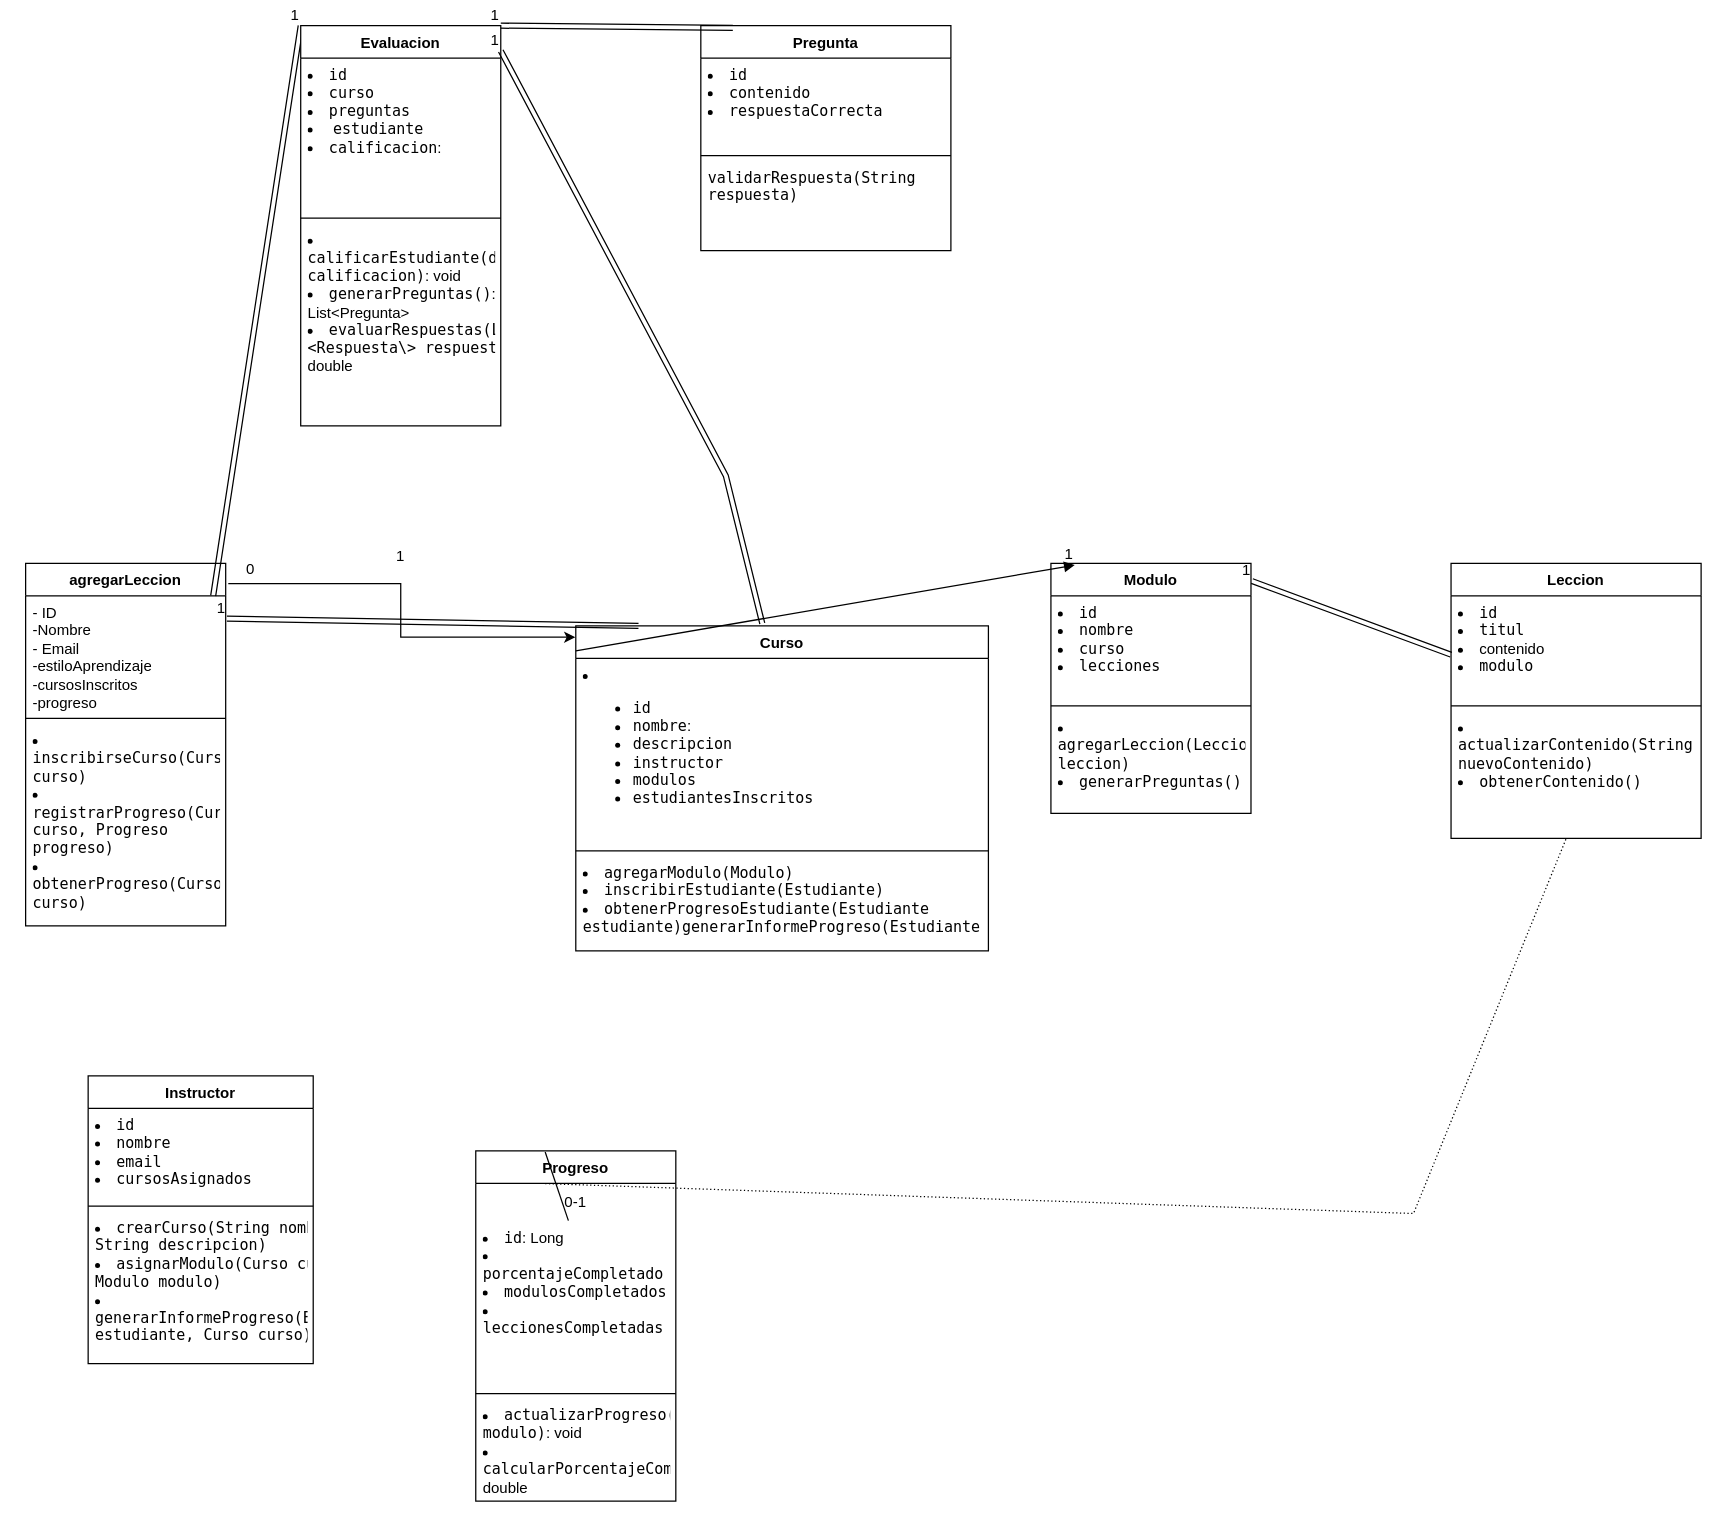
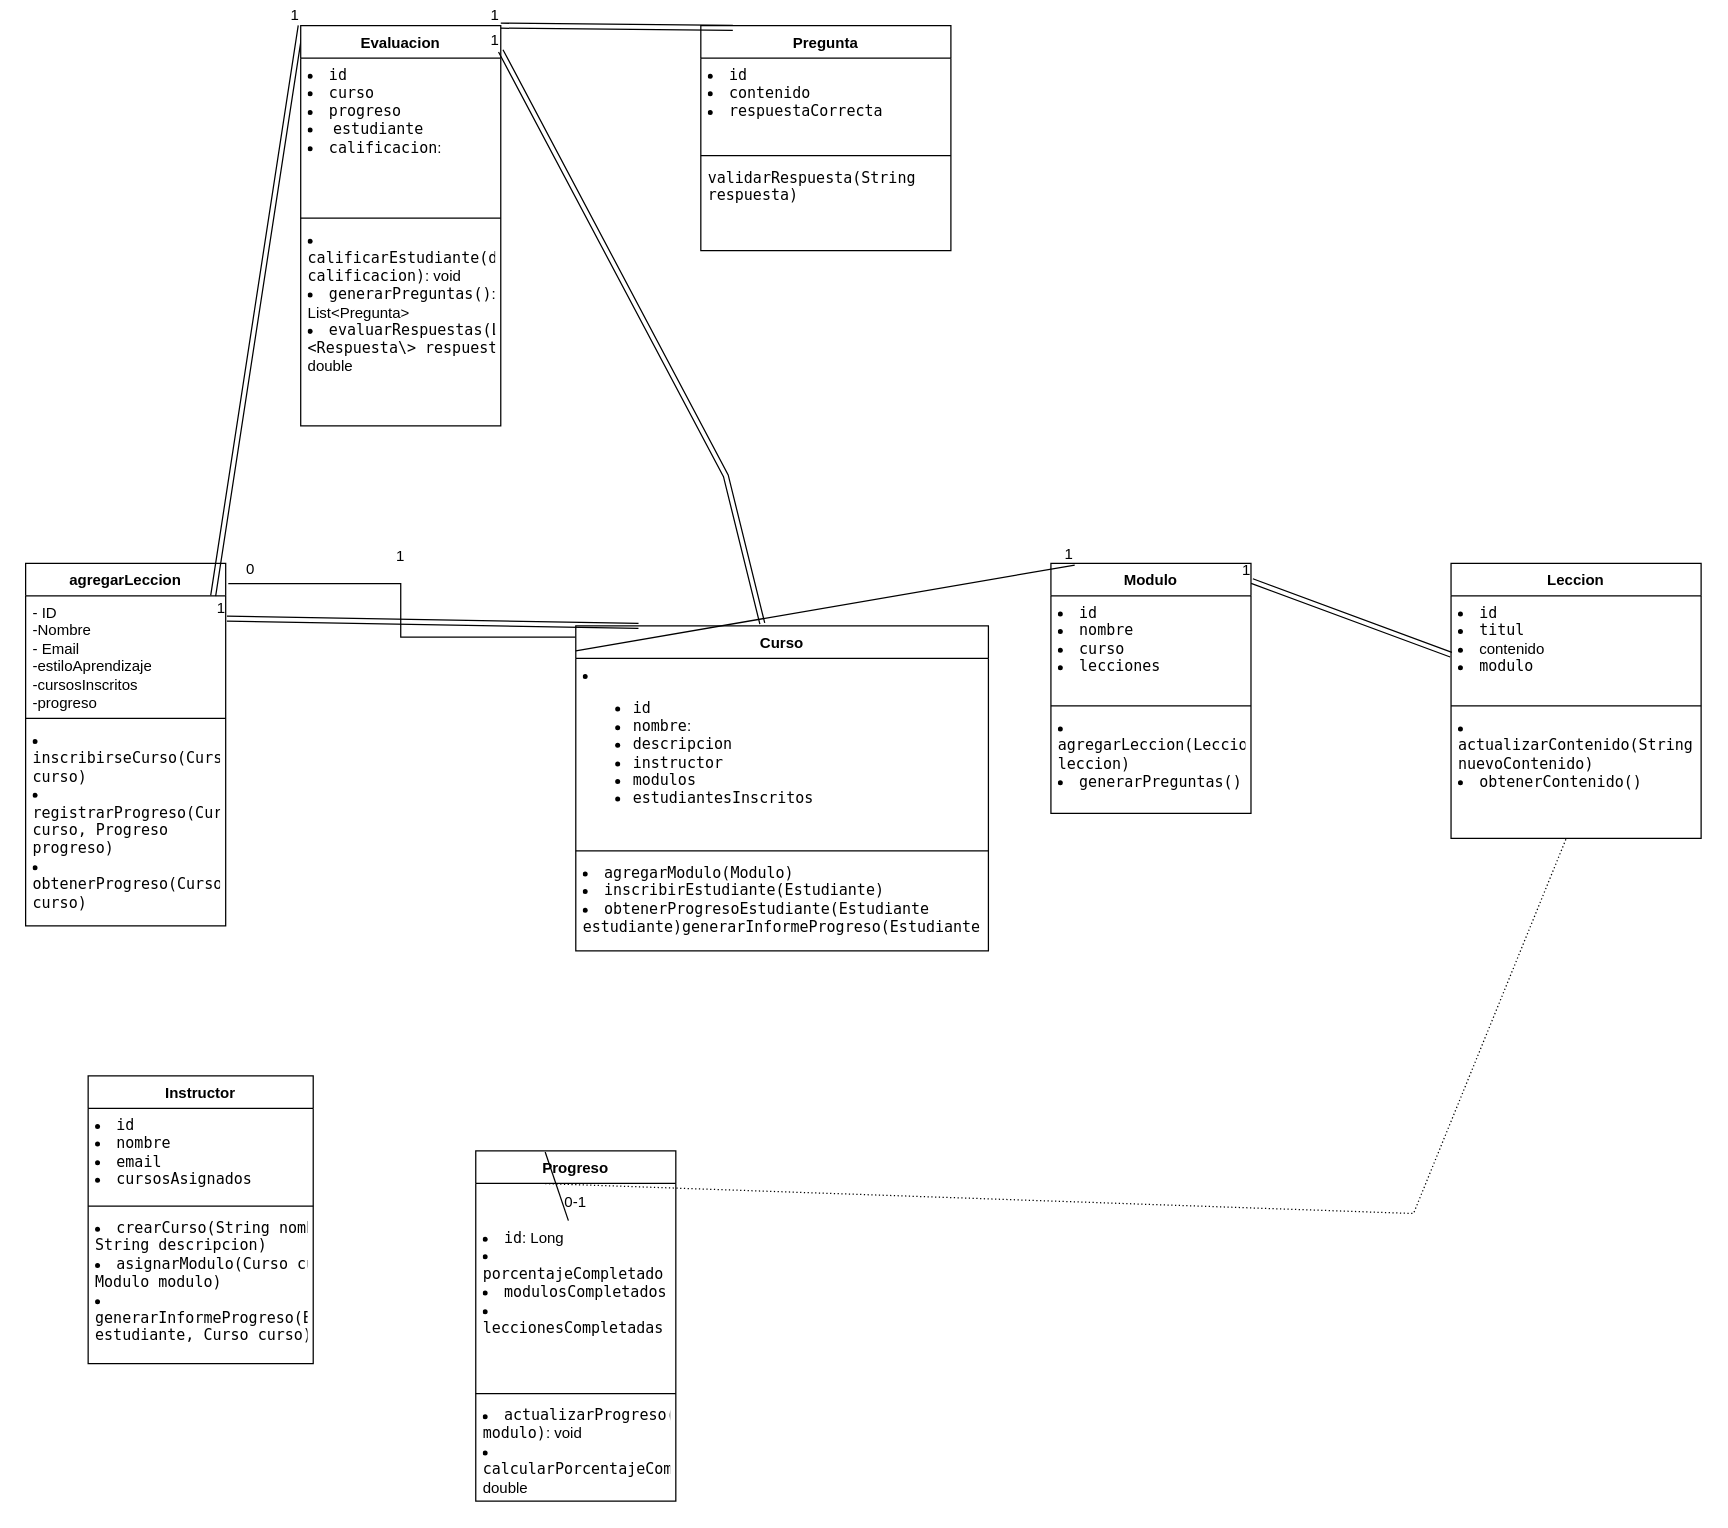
(353, 112) -> (353, 112)
(1063, 567) -> (1068, 566)
(565, 637) -> (569, 637)
